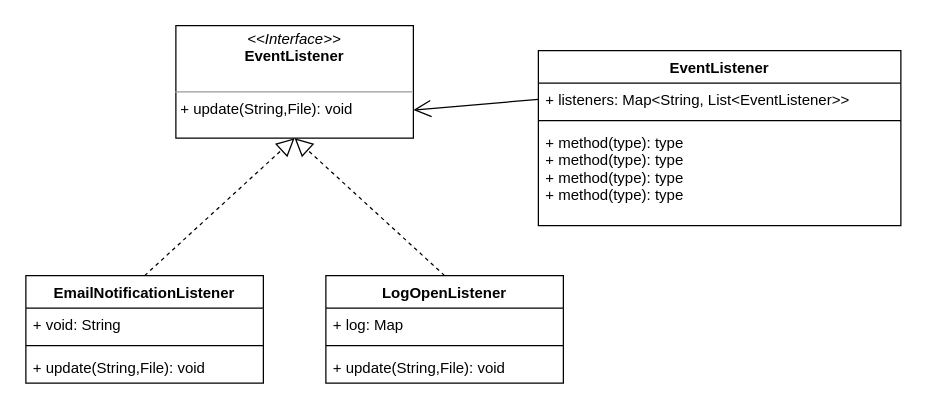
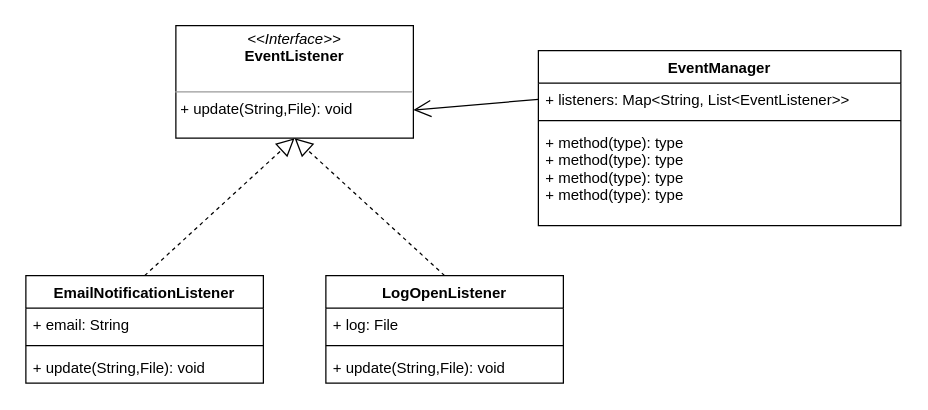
(719, 68) -> (719, 68)
(82, 325) -> (84, 325)
(367, 325) -> (367, 325)
